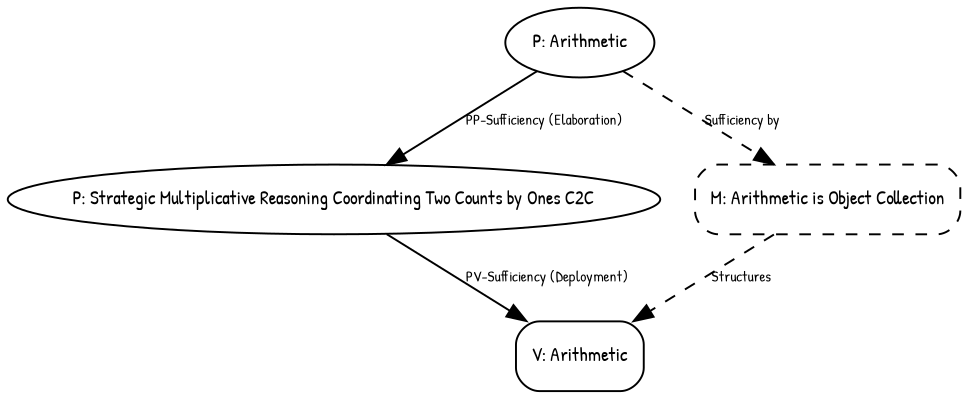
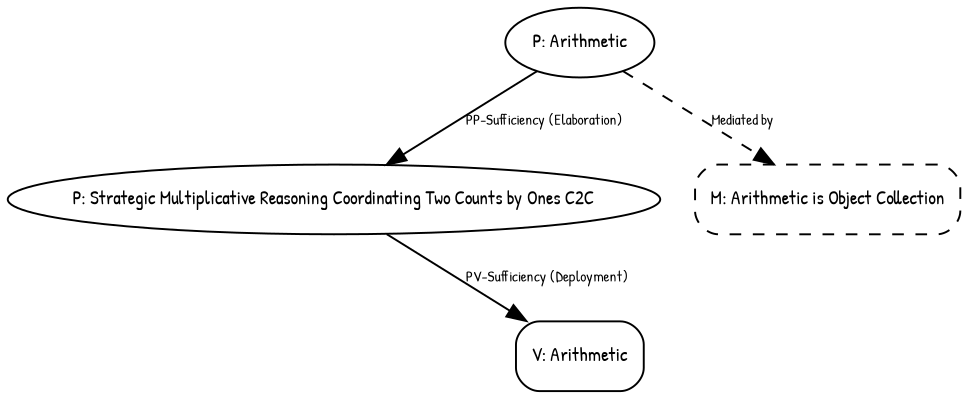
(743, 121) -> (743, 121)
(712, 273) -> none
